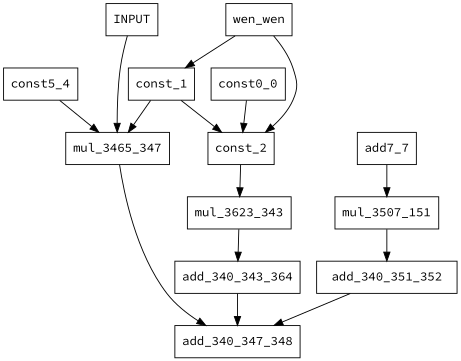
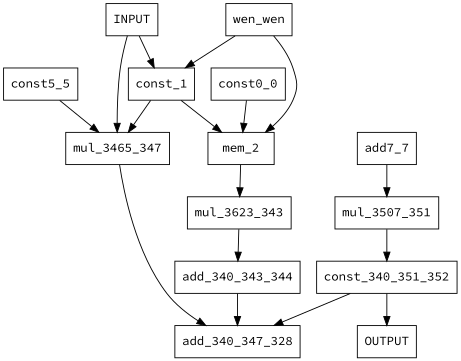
none -> (145, 48)
(41, 84) -> (41, 84)
(241, 148) -> (241, 148)
(387, 213) -> (387, 213)
(237, 277) -> (237, 277)
(387, 277) -> (387, 277)
(237, 342) -> (237, 342)
none -> (387, 342)
